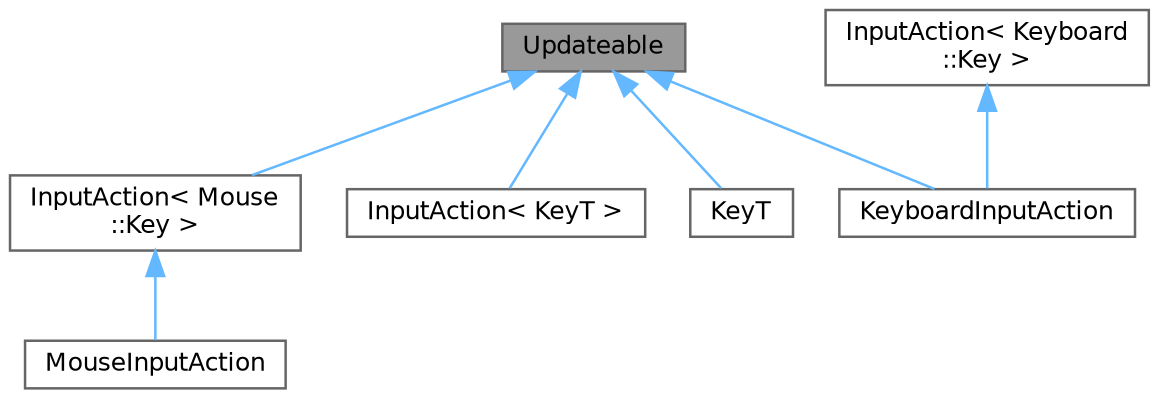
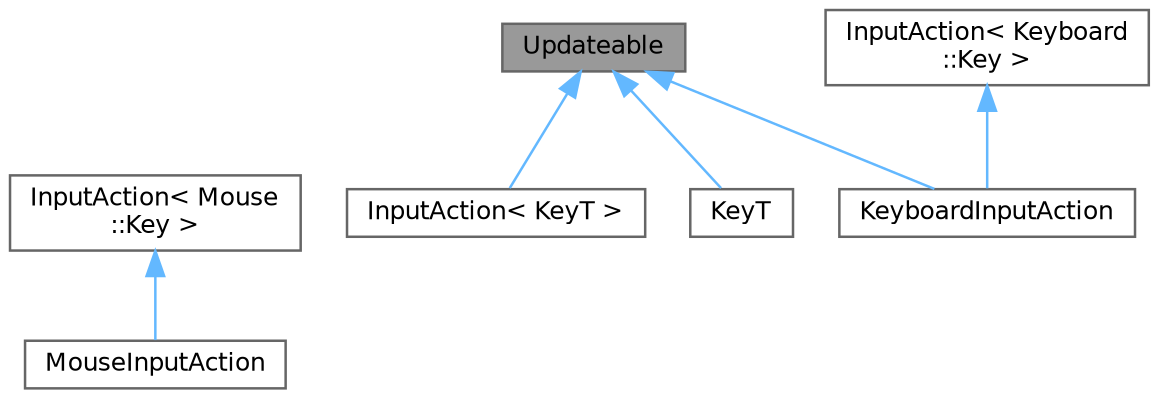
(382, 128) -> none
